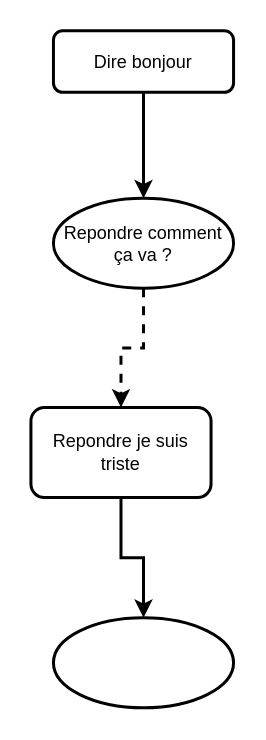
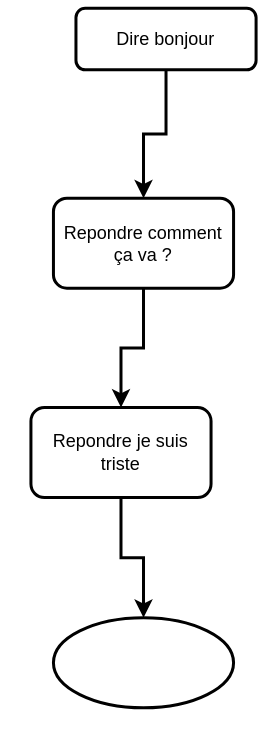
(143, 62) -> (166, 39)
(143, 243) -> (143, 243)
(136, 348) -> (136, 348)
